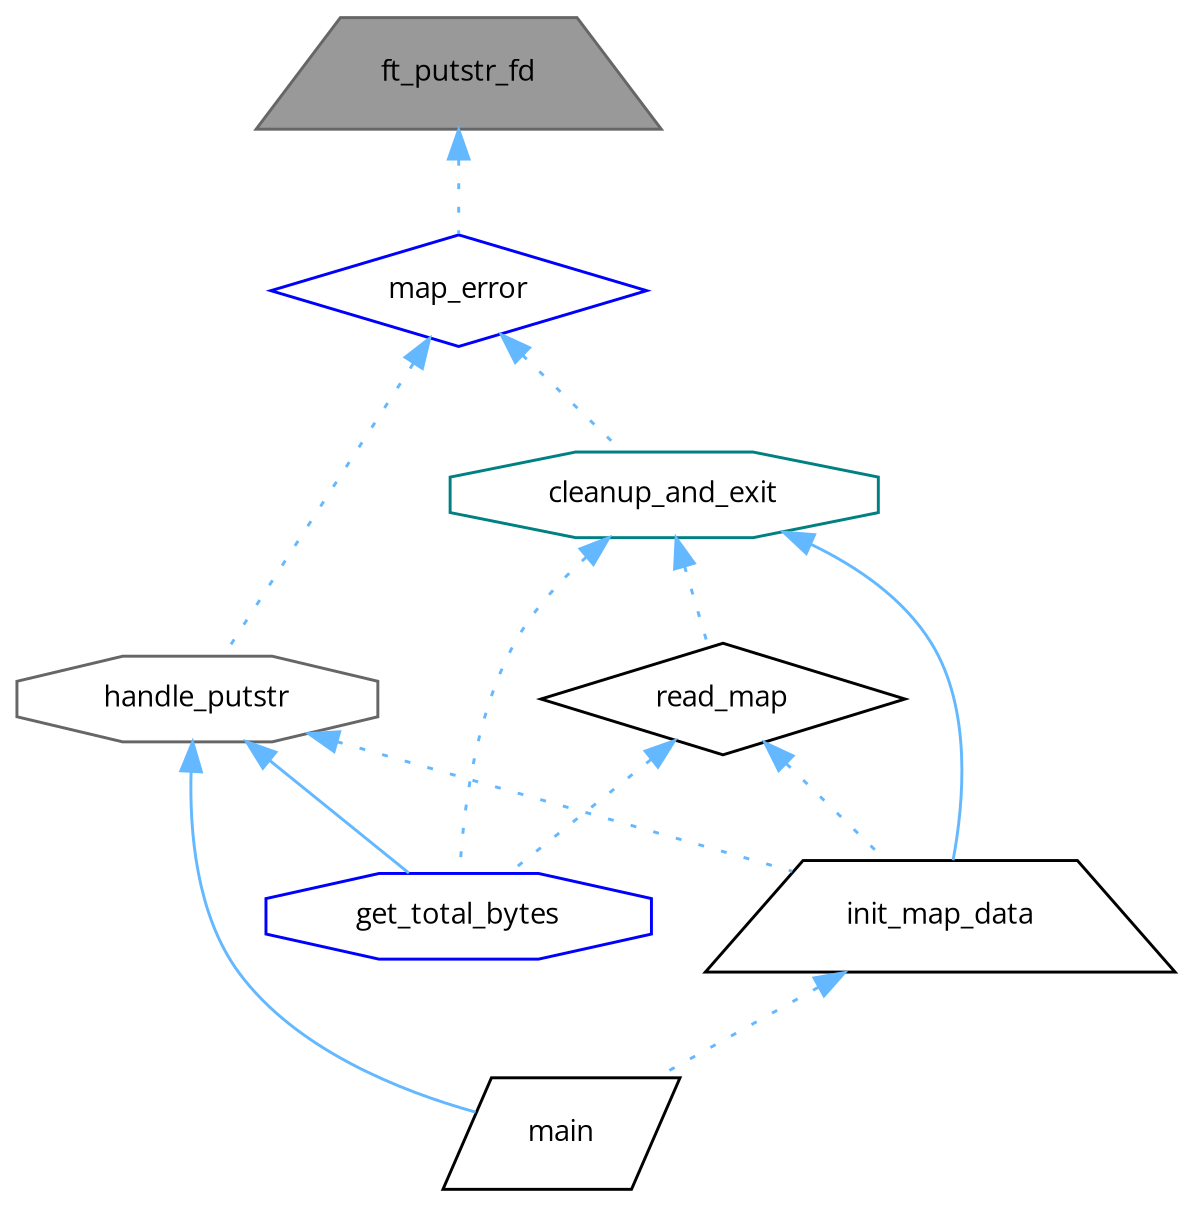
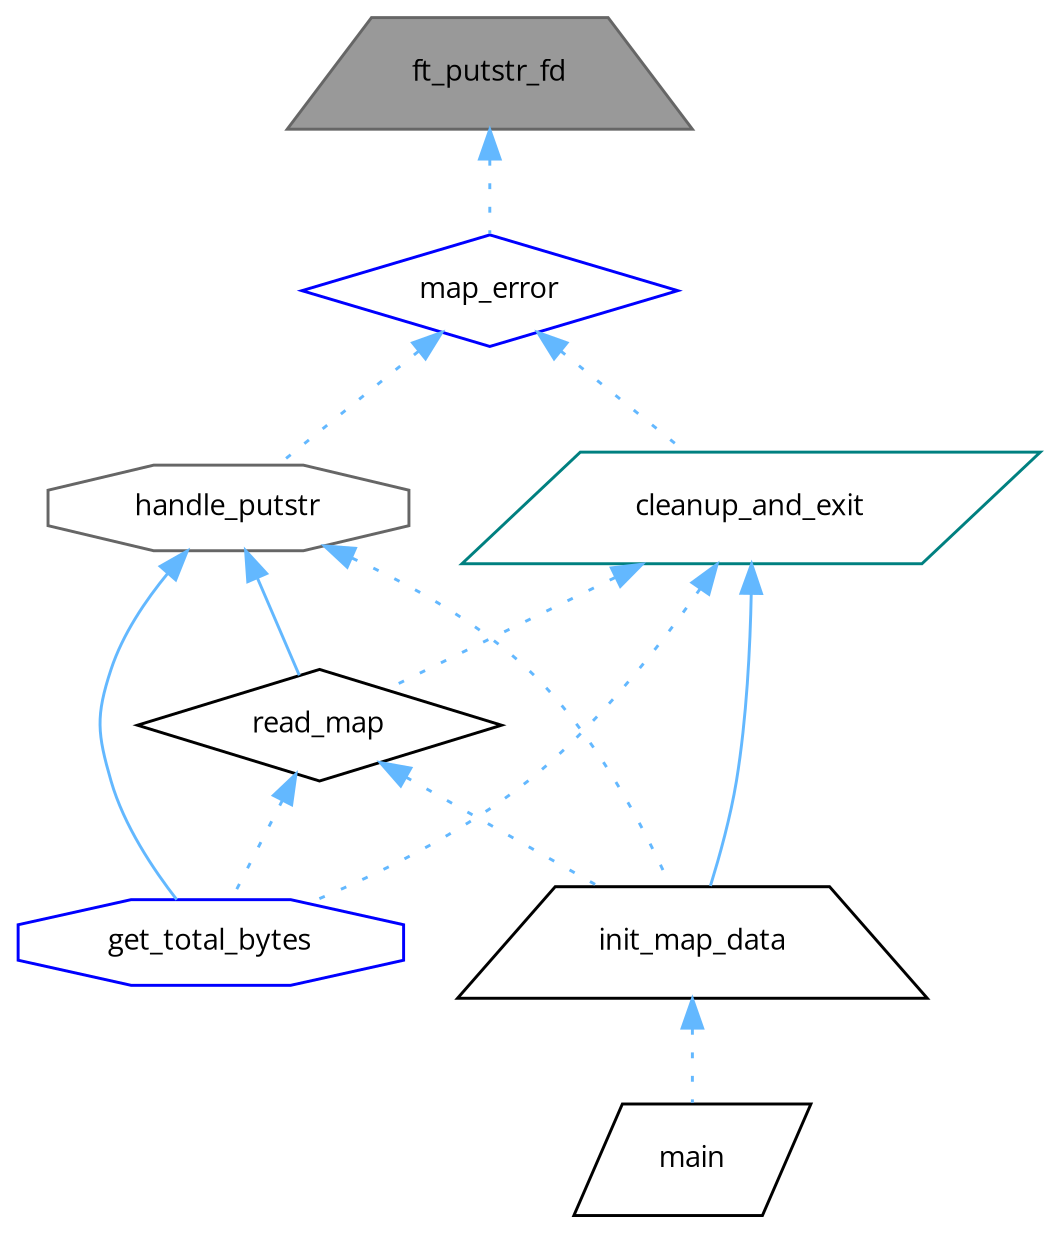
(664, 495) -> (751, 508)
(262, 999) -> (278, 627)
